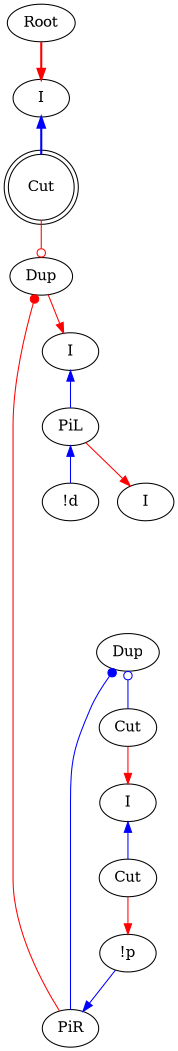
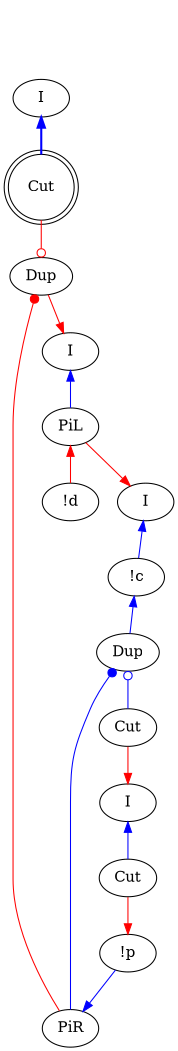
(41, 23) -> none
(70, 470) -> (70, 470)
none -> (136, 577)
